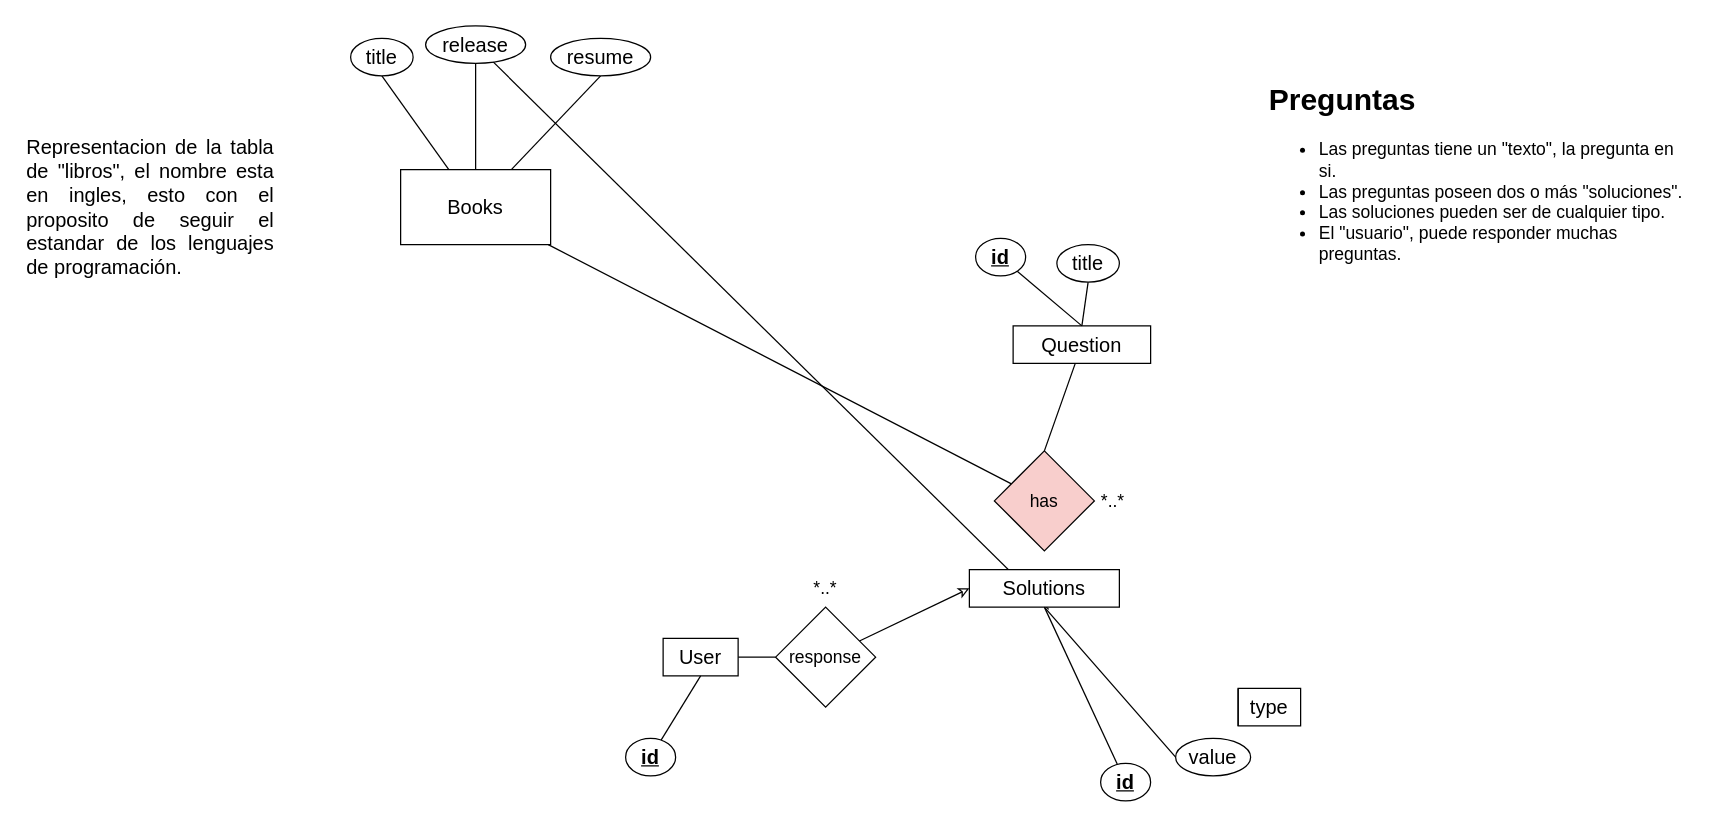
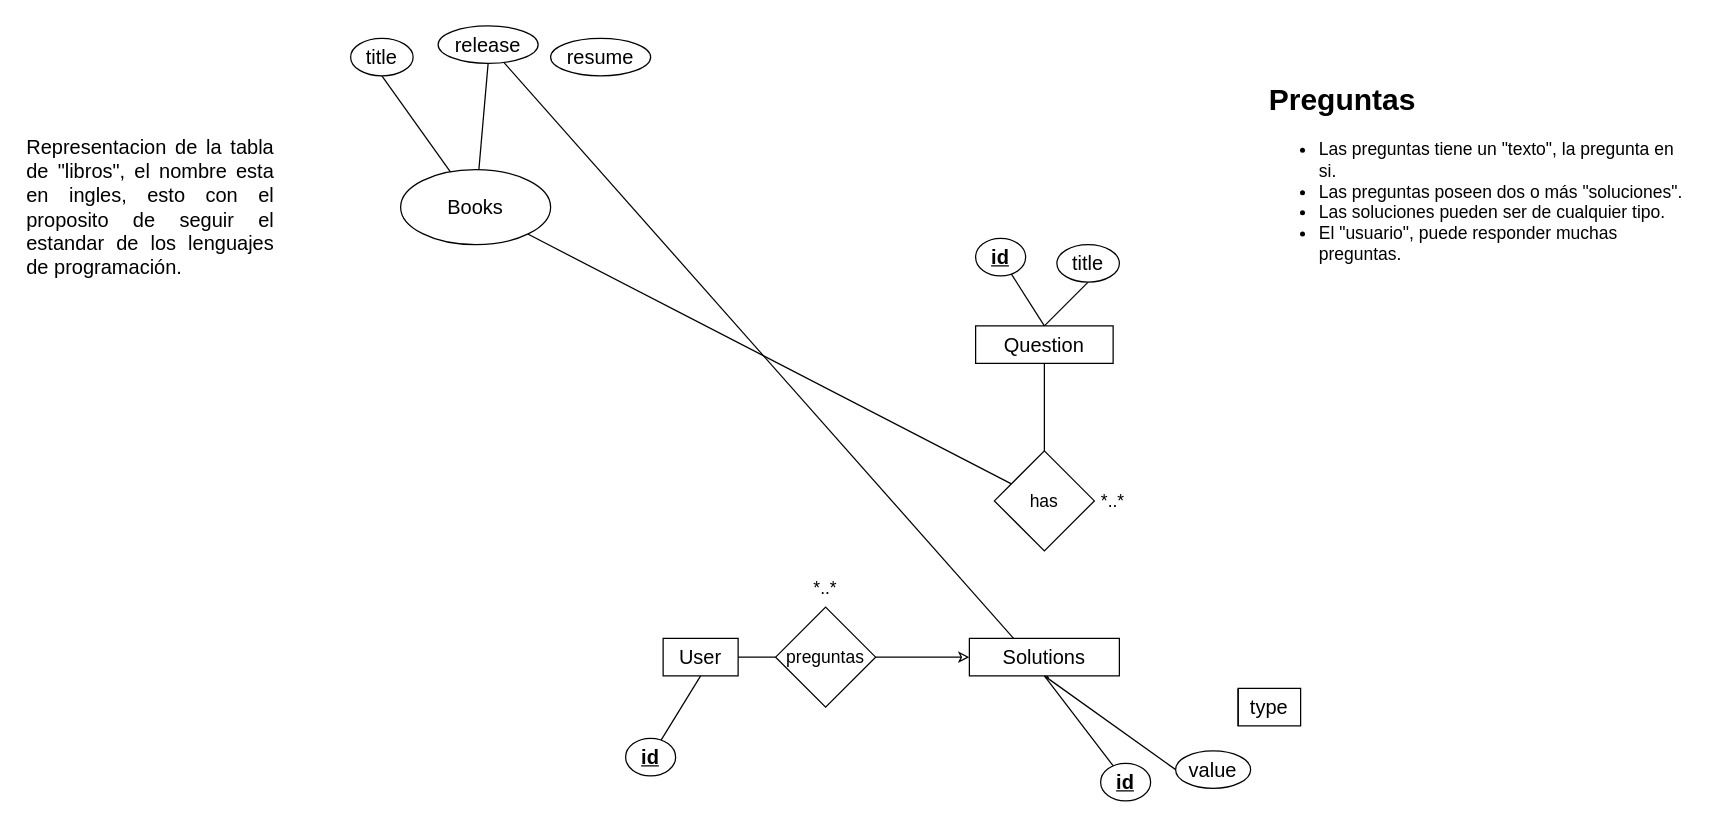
(476, 44) -> (488, 44)
(554, 124) -> none
(476, 207) -> (476, 207)
(1082, 344) -> (1044, 344)
(1044, 501) -> (1044, 501)
(1044, 588) -> (1044, 657)
(826, 657) -> (826, 657)
(1213, 757) -> (1213, 769)
